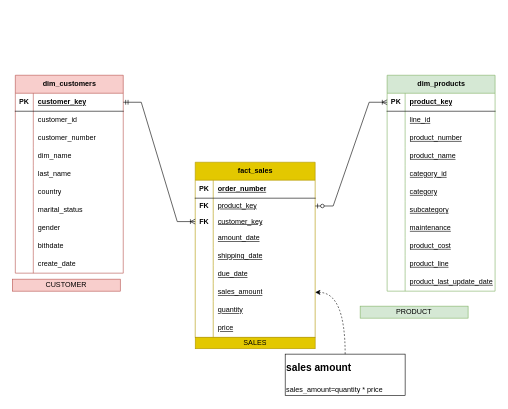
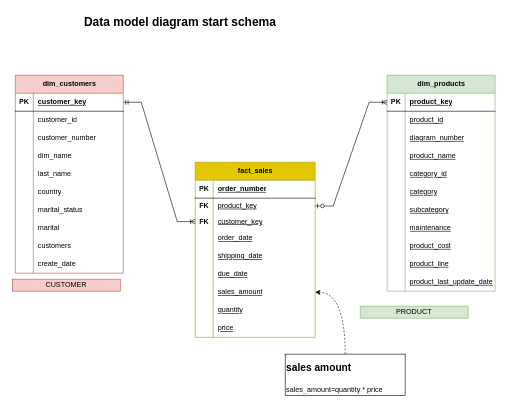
none -> (180, 21)
(421, 120) -> (429, 120)
(438, 138) -> (437, 138)
(50, 228) -> (50, 228)
(240, 239) -> (238, 239)
(53, 246) -> (56, 246)
(255, 343) -> none
